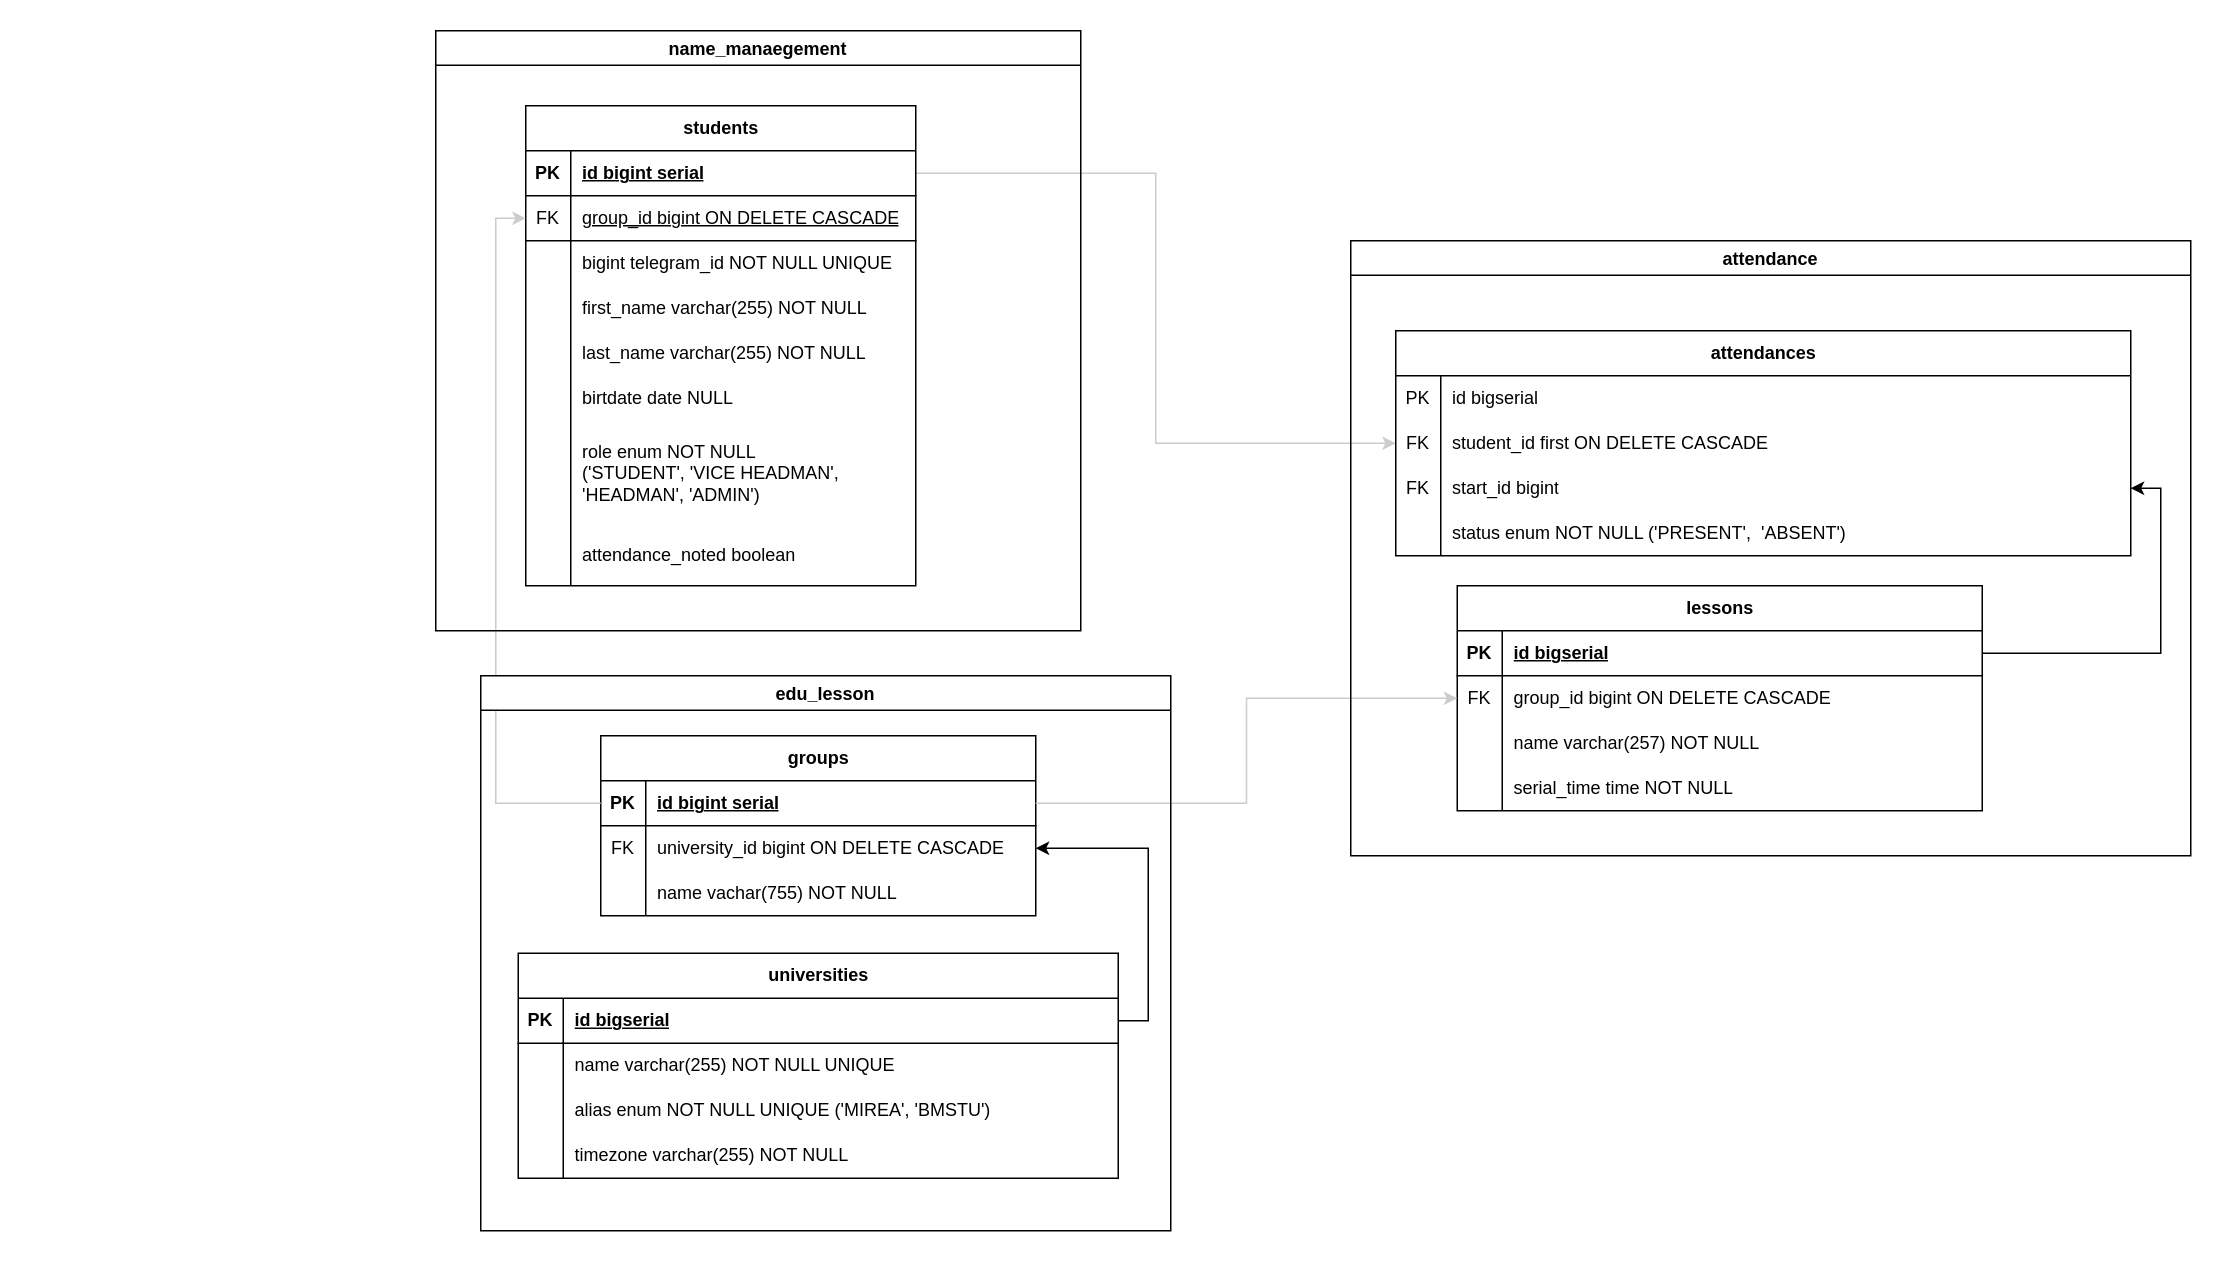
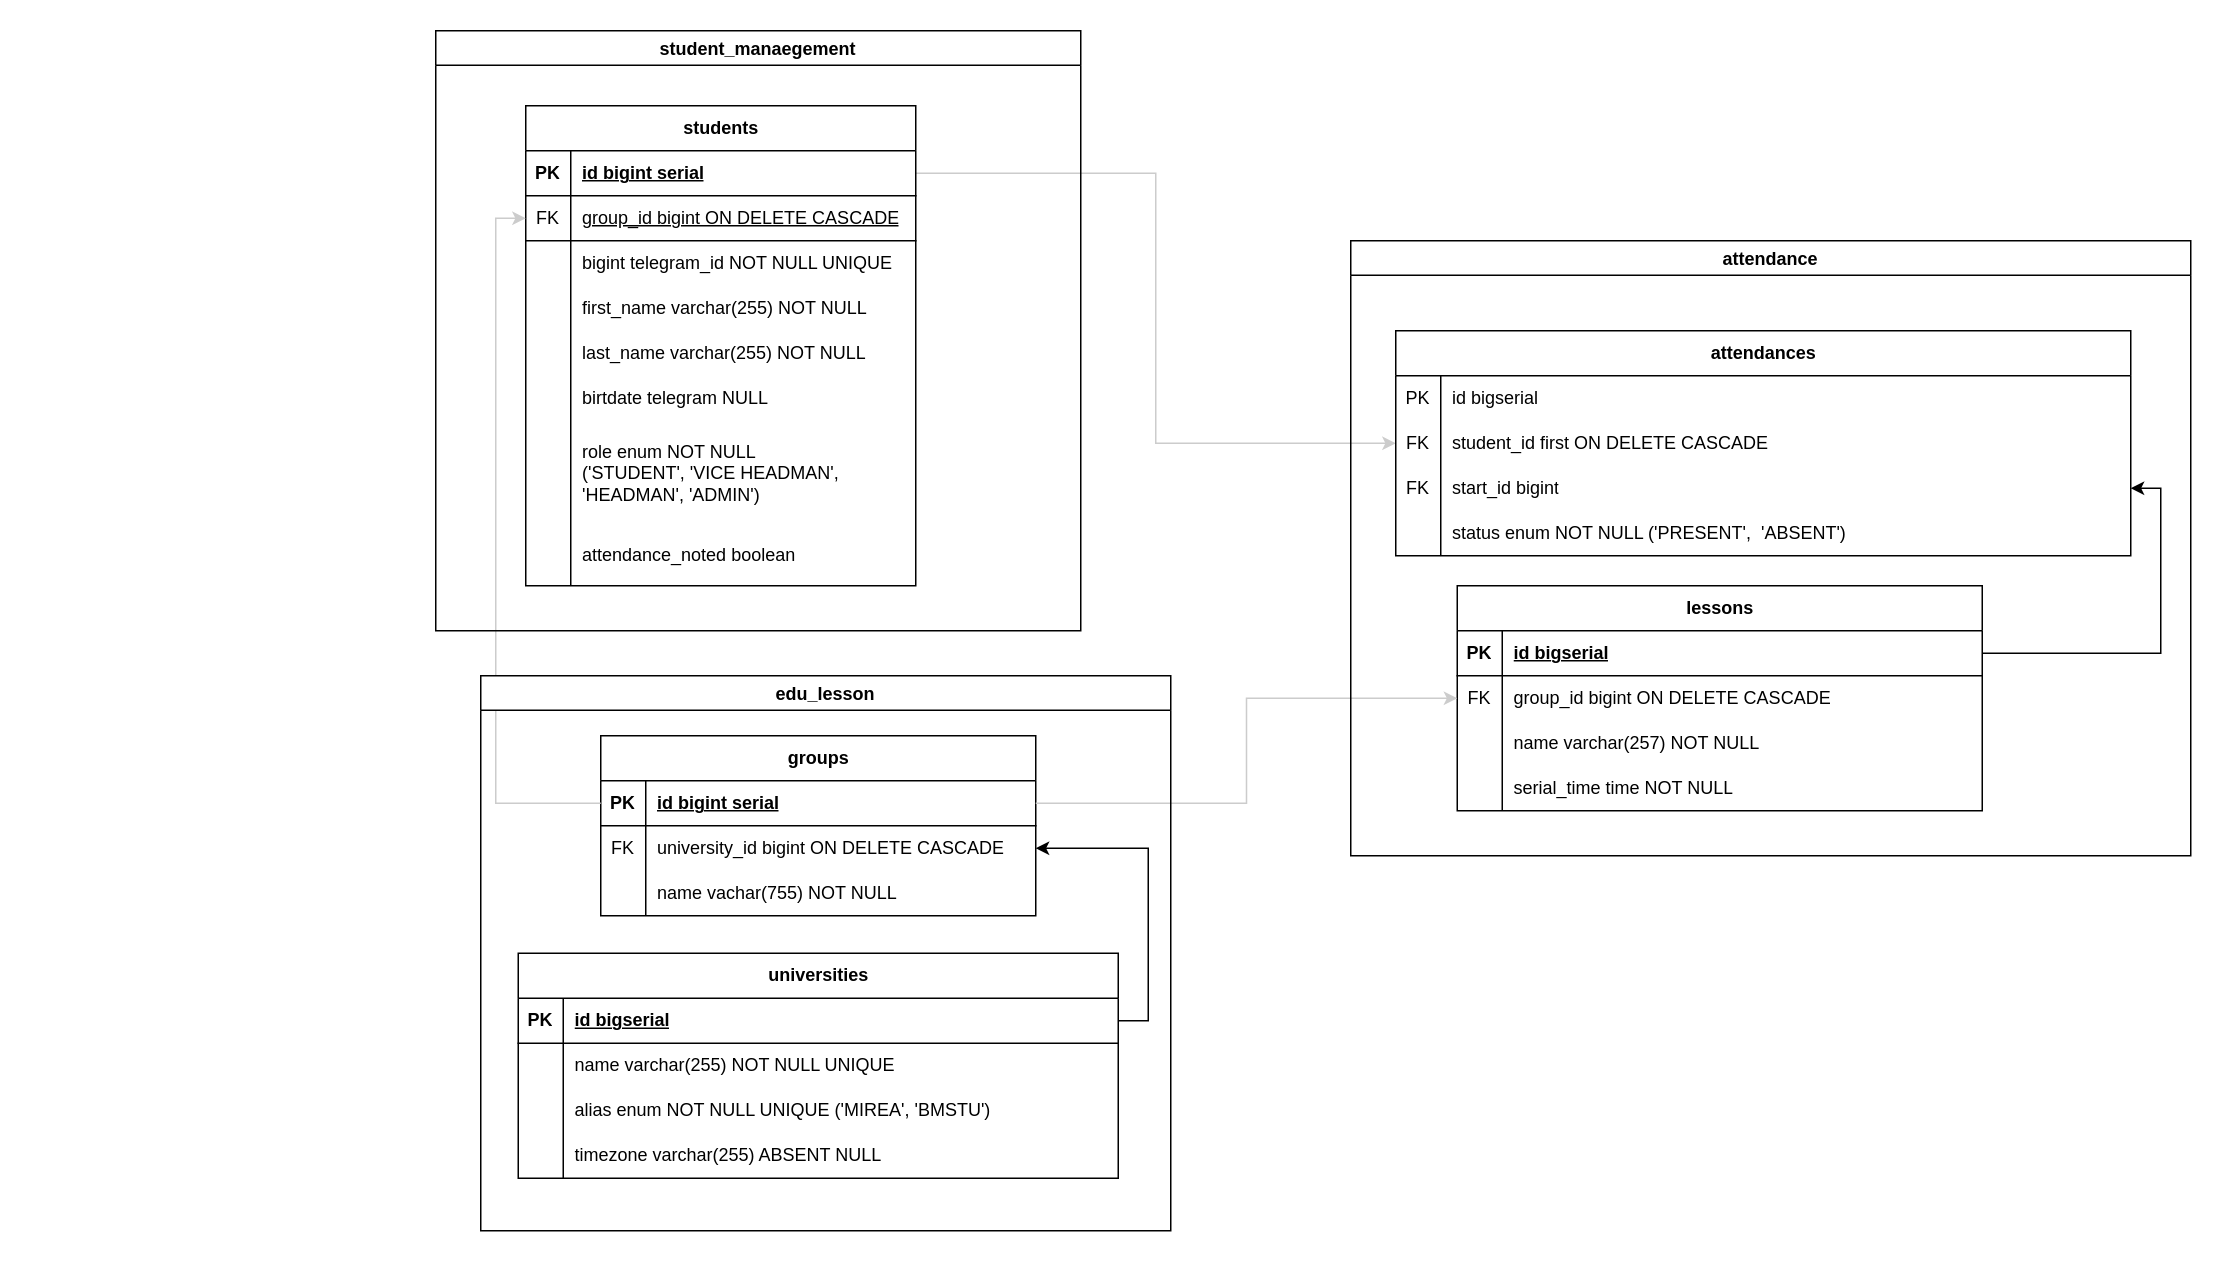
(758, 49) -> (758, 49)
(666, 398) -> (684, 398)
(717, 1156) -> (732, 1156)
